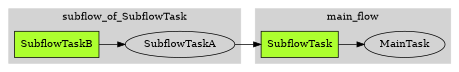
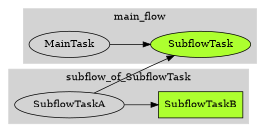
(108, 44) -> (138, 105)
(300, 44) -> (201, 44)
(348, 44) -> (126, 44)
